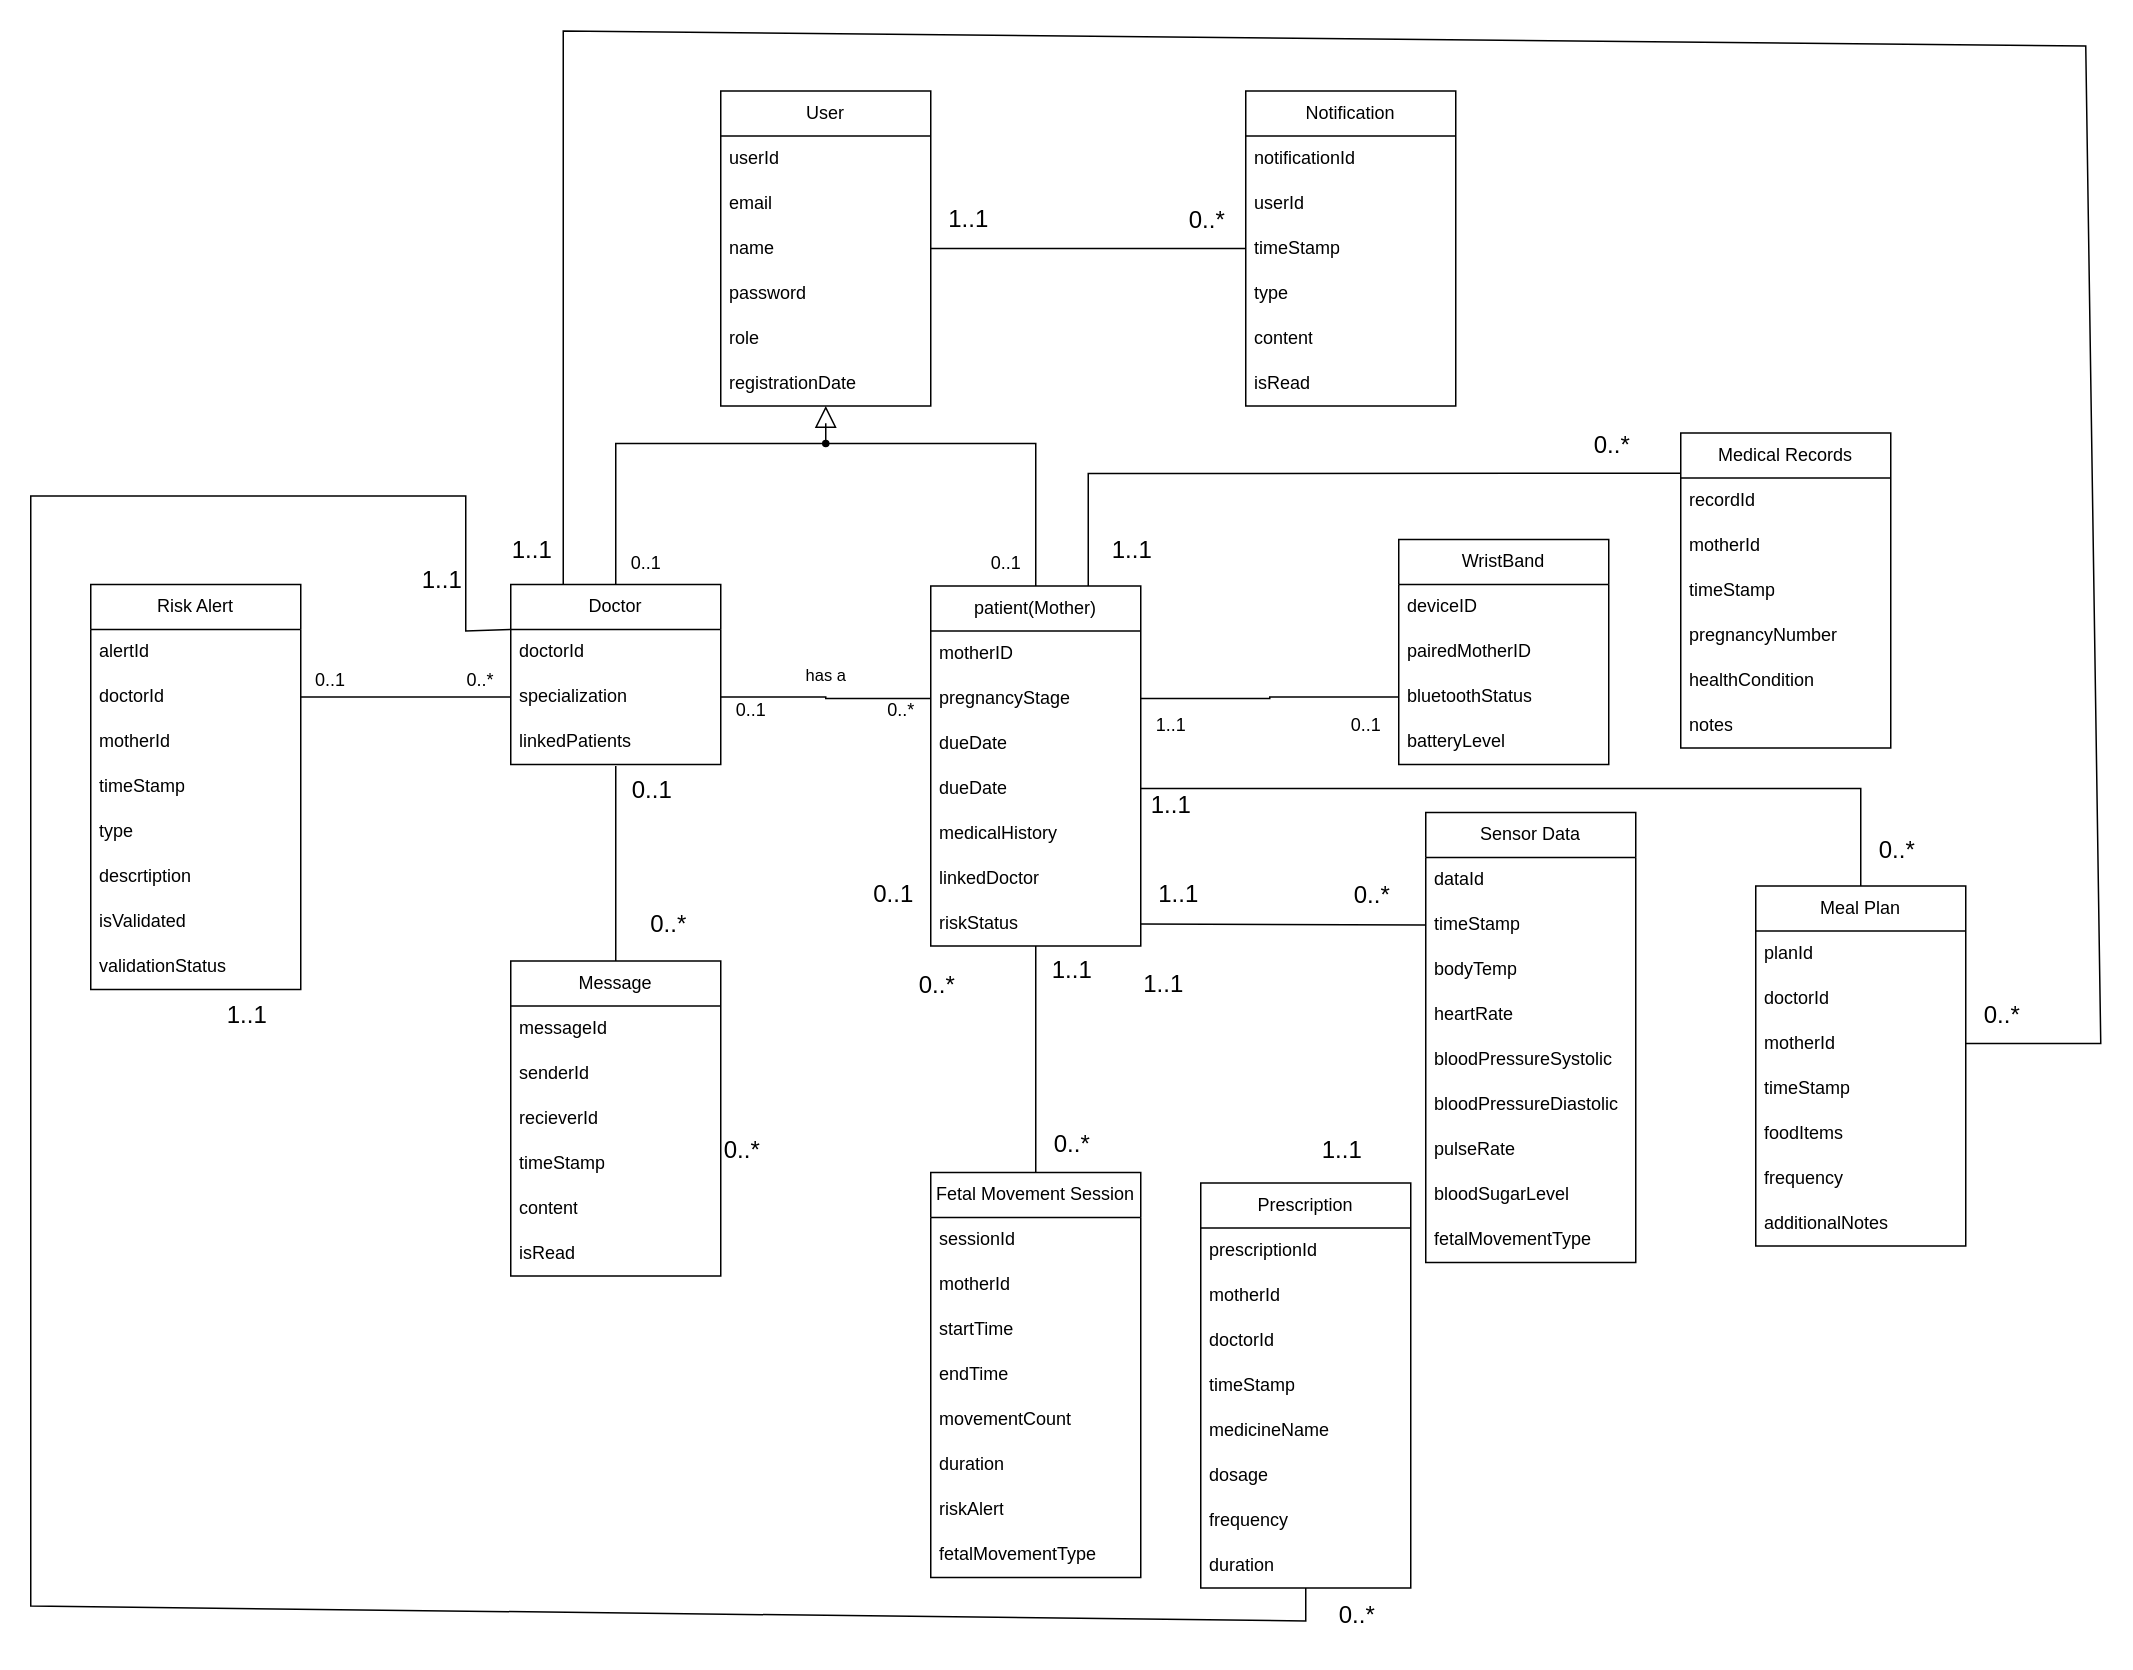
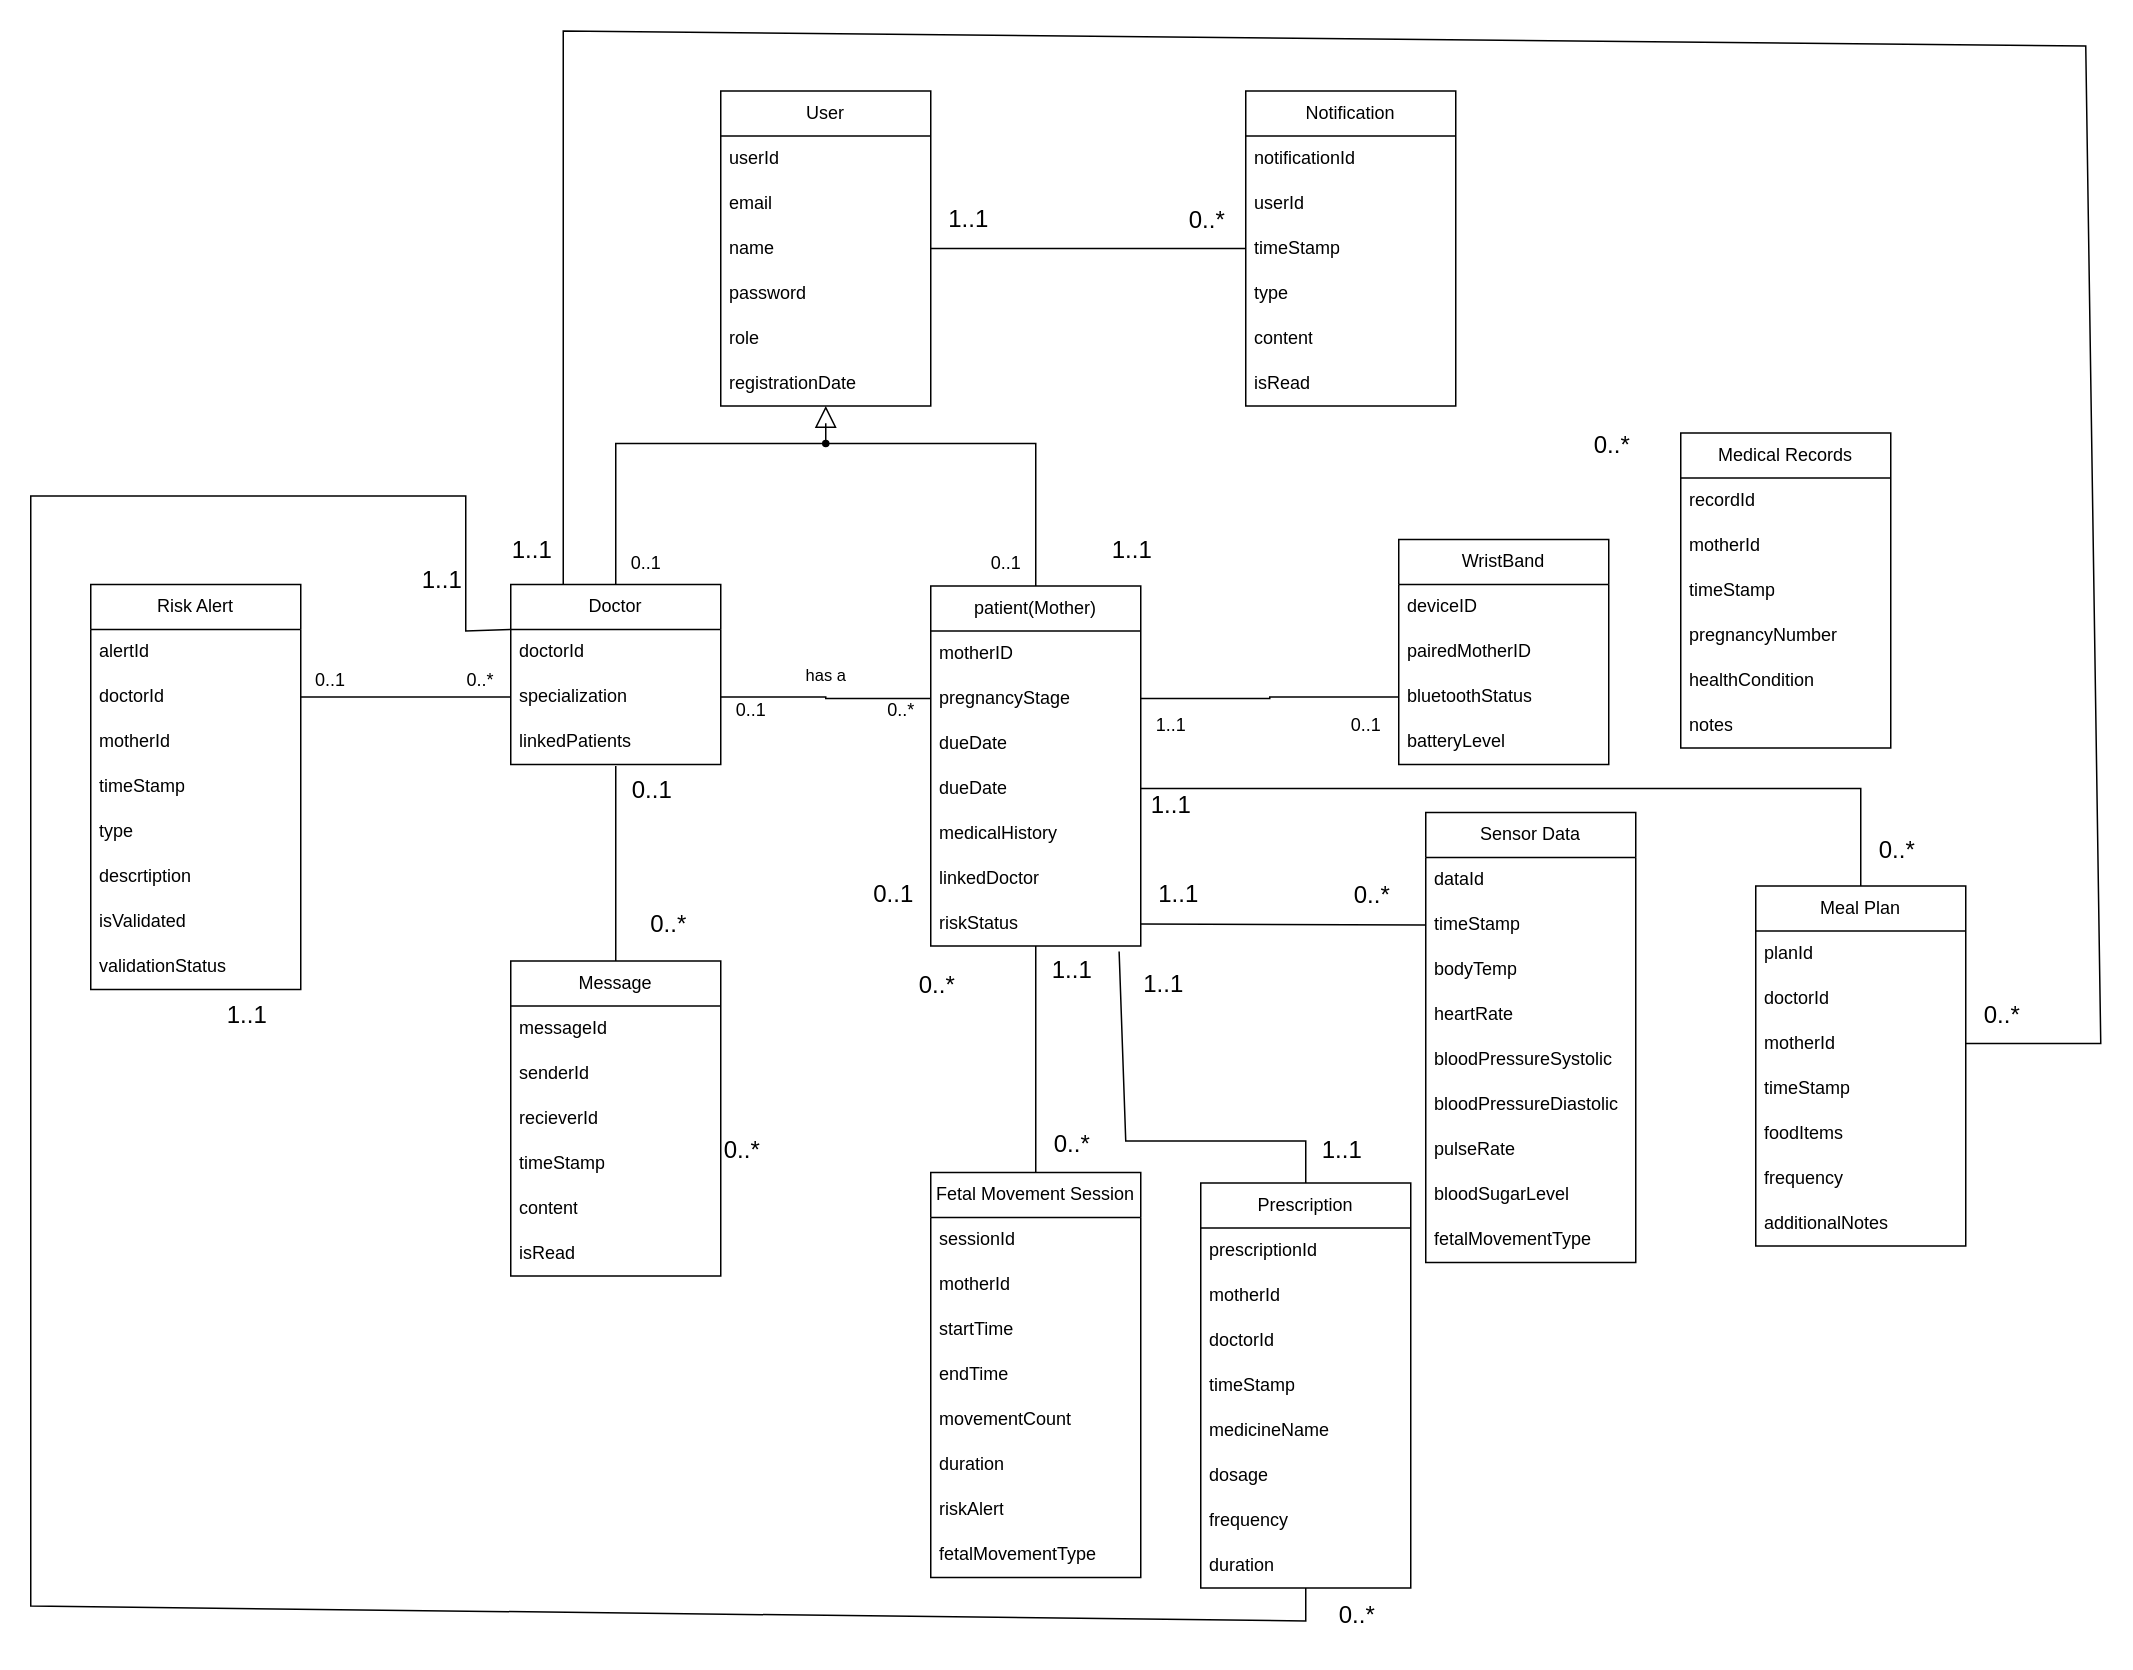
(1328, 473) -> none
none -> (1142, 1141)
